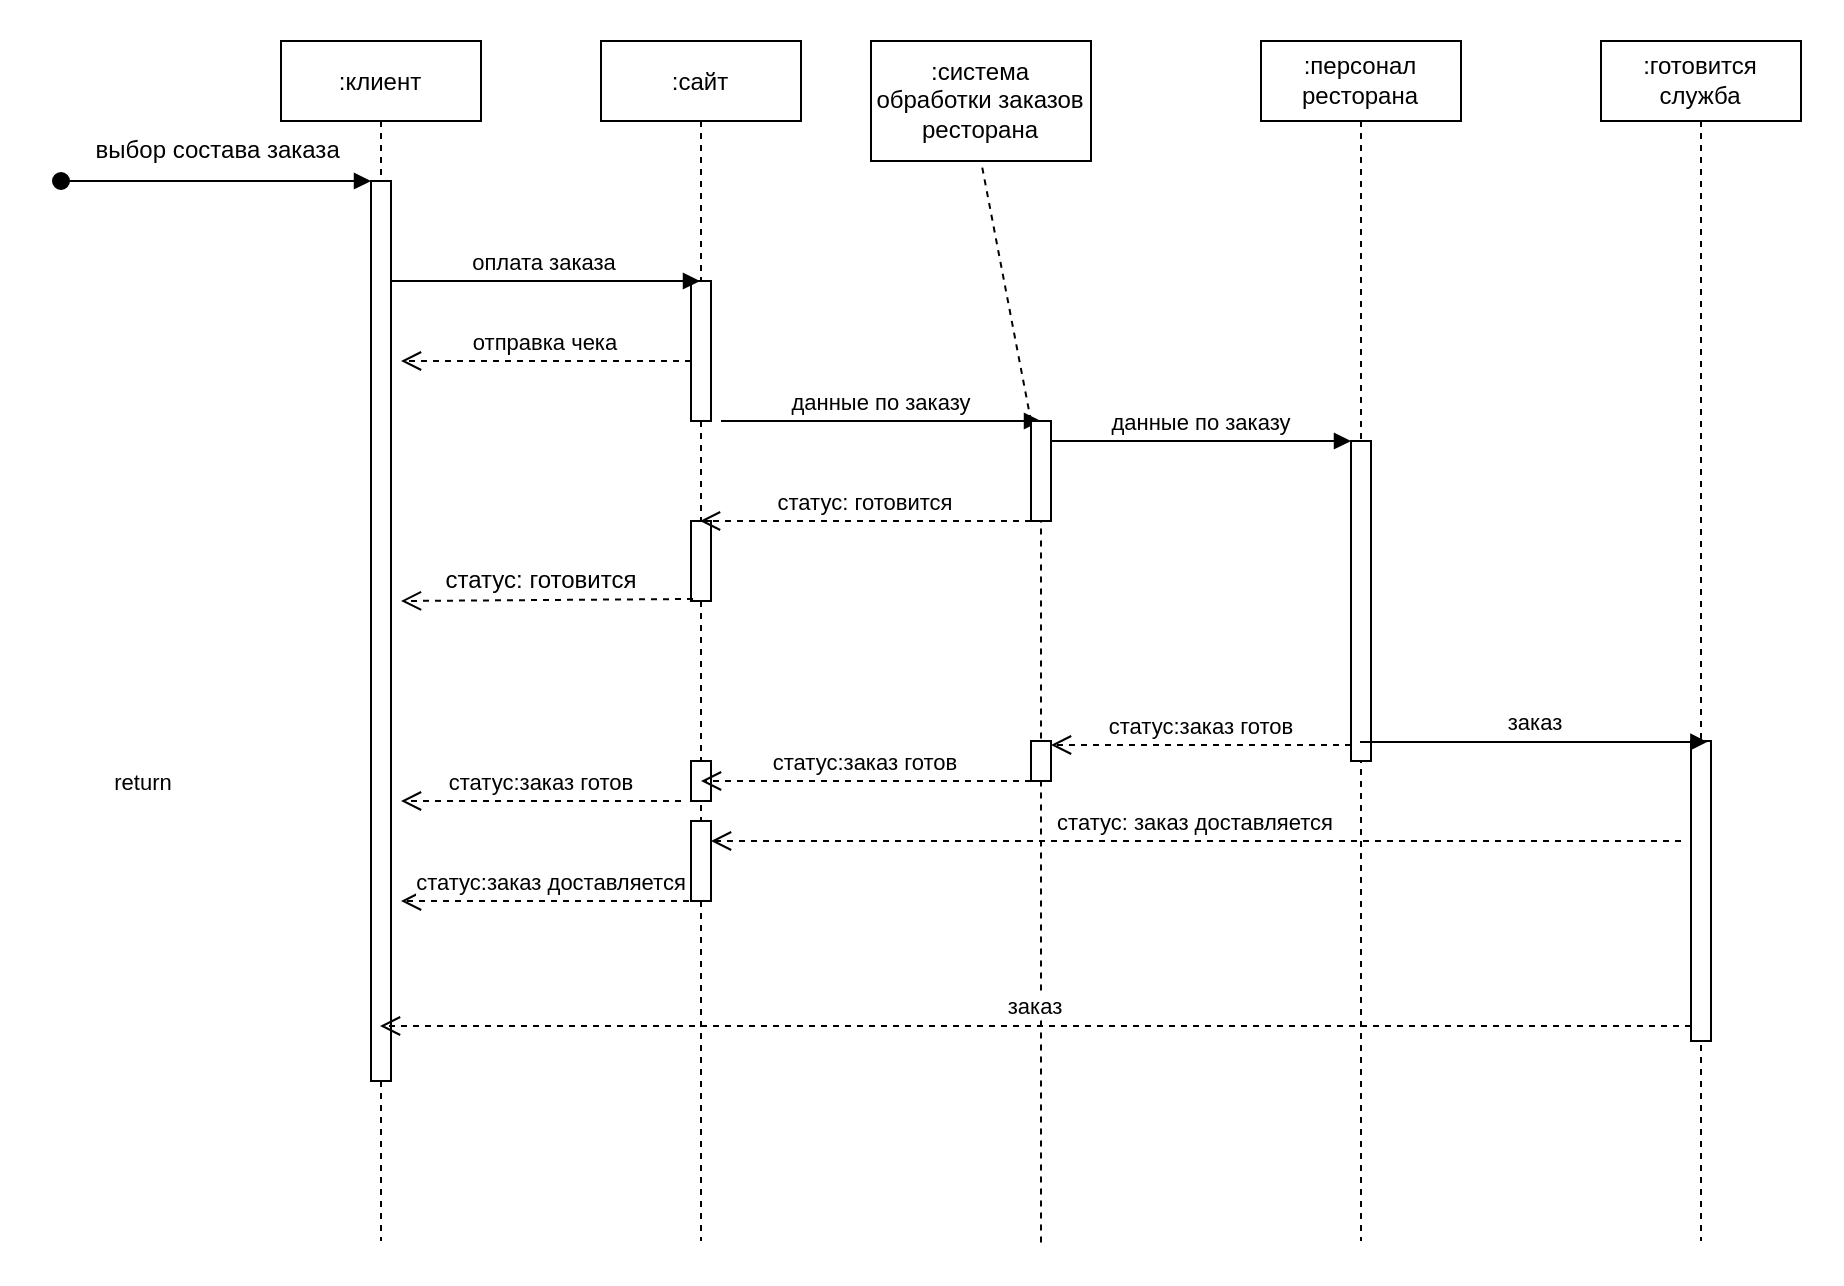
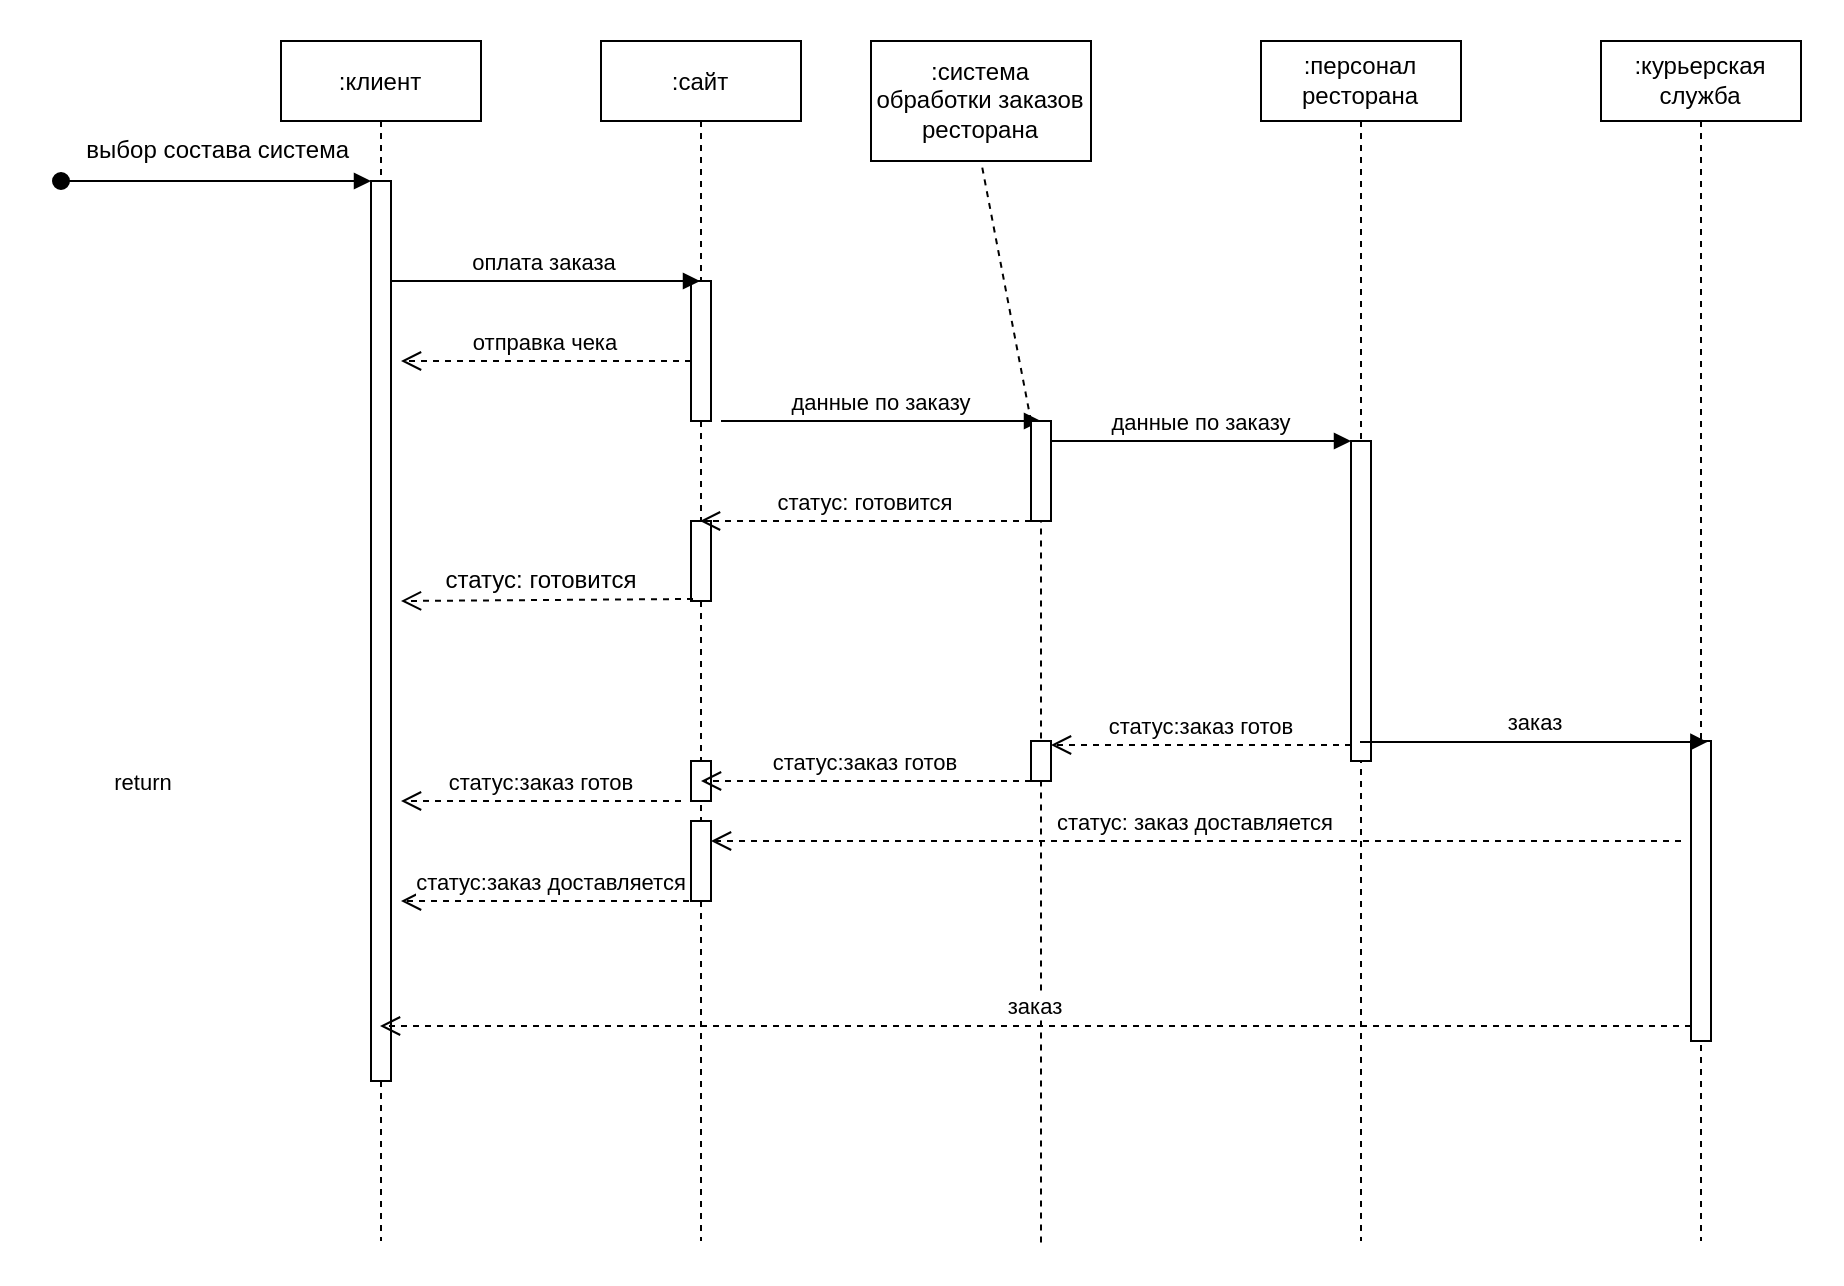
(1701, 81) -> (1701, 81)
(202, 151) -> (202, 151)
